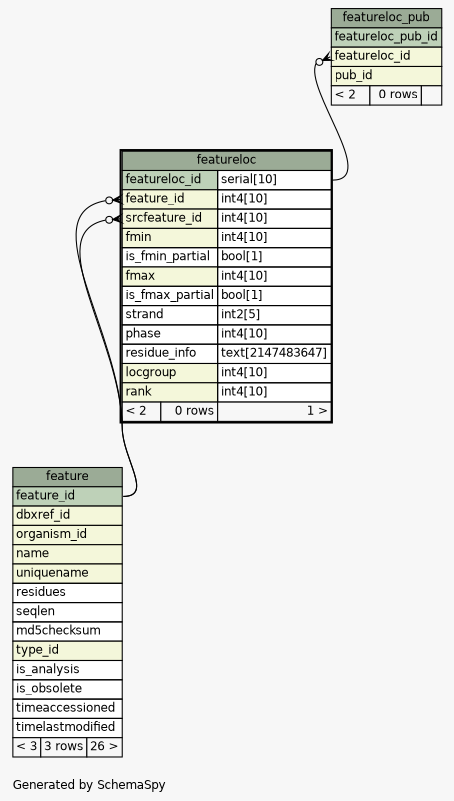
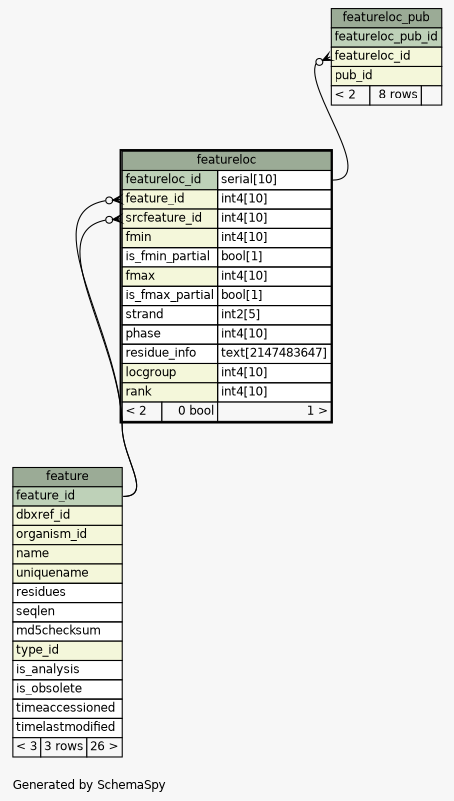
(398, 95) -> (398, 95)
(195, 411) -> (196, 411)
